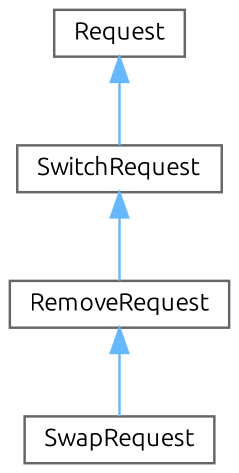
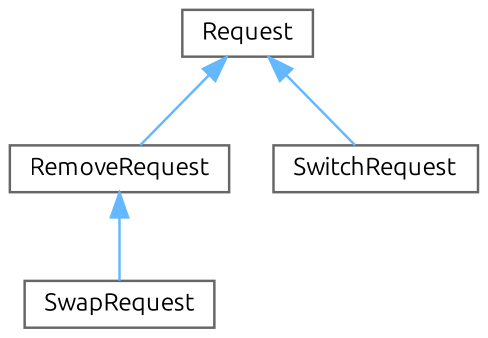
(119, 249) -> (175, 110)
